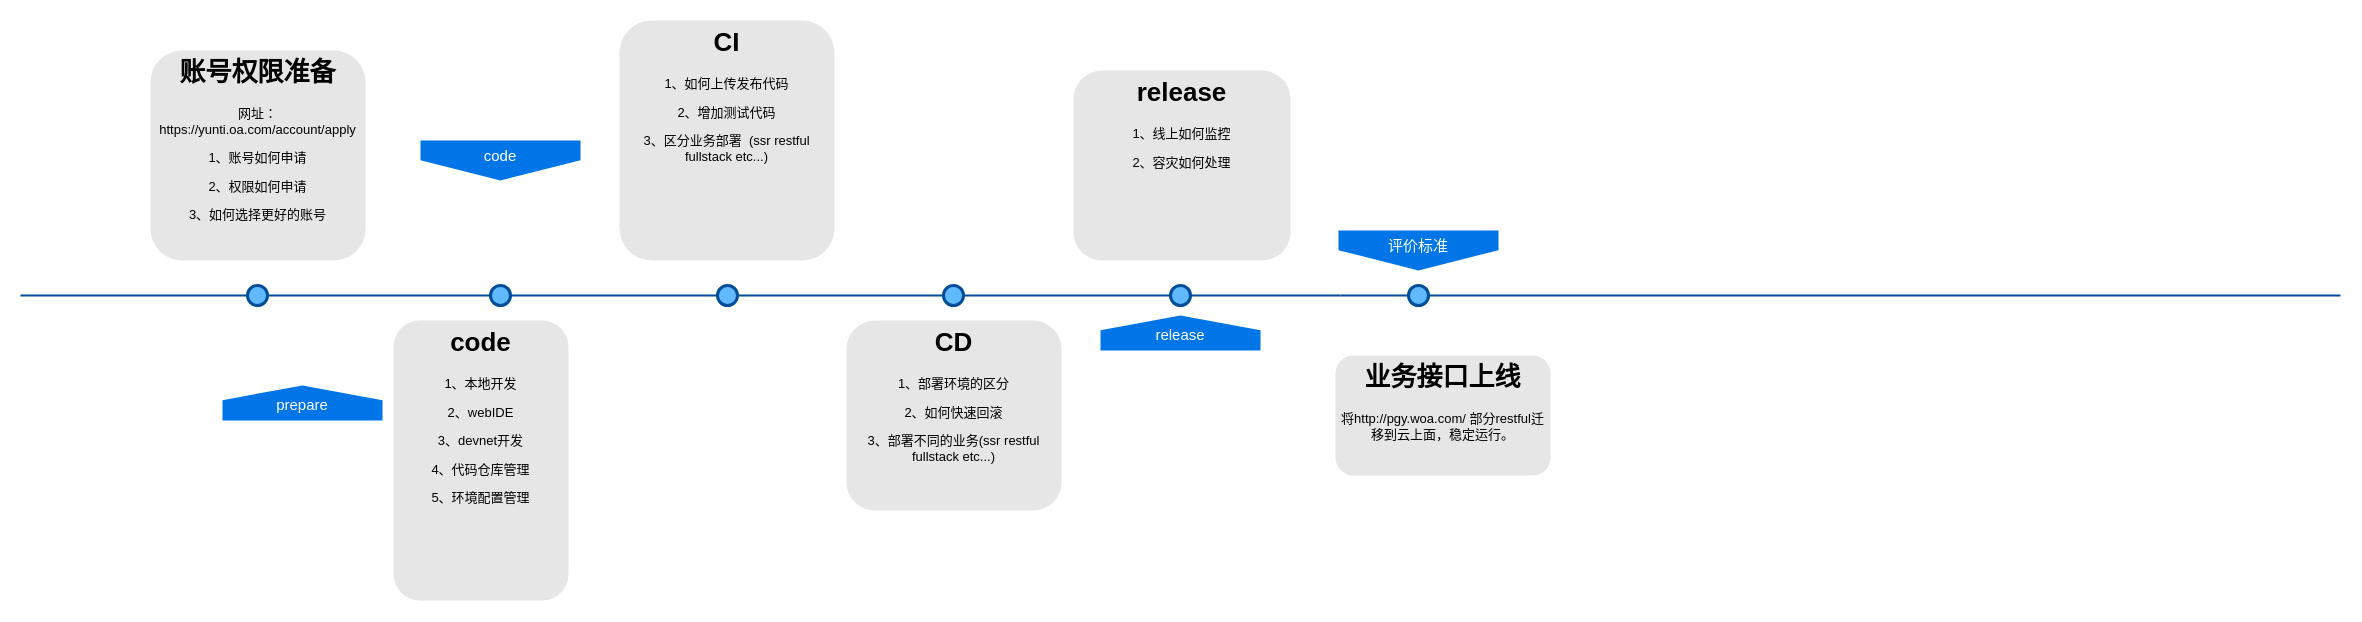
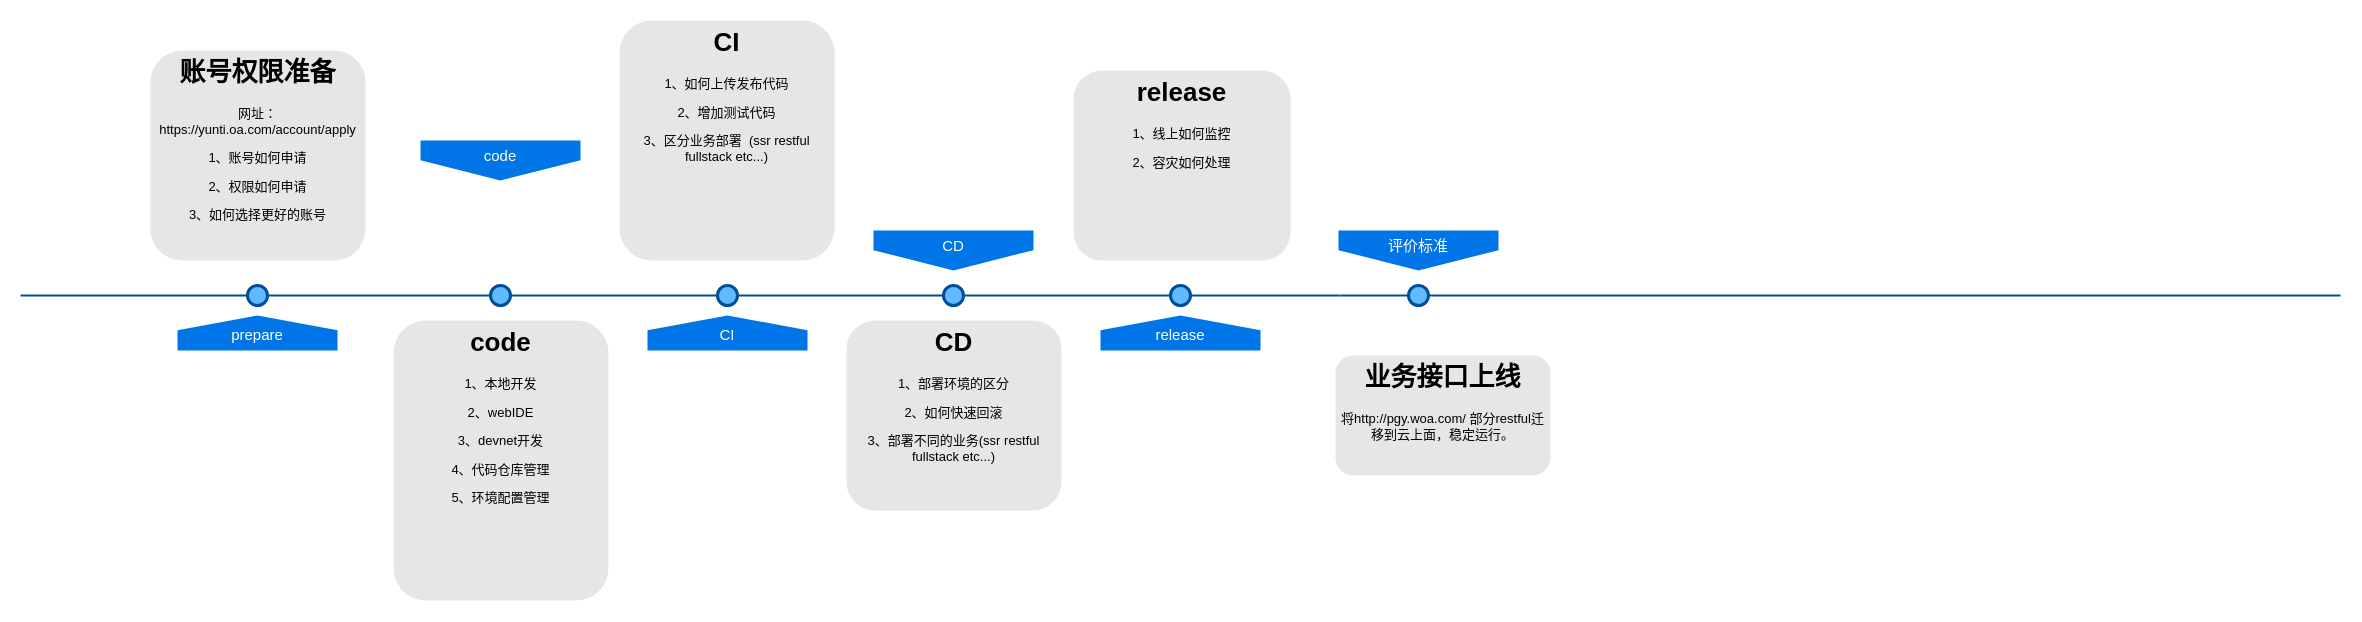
none -> (954, 251)
none -> (728, 333)
(303, 403) -> (258, 333)
(481, 461) -> (501, 461)
